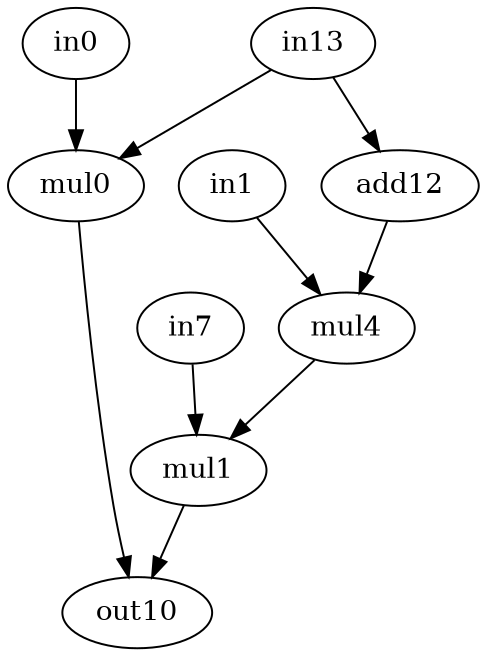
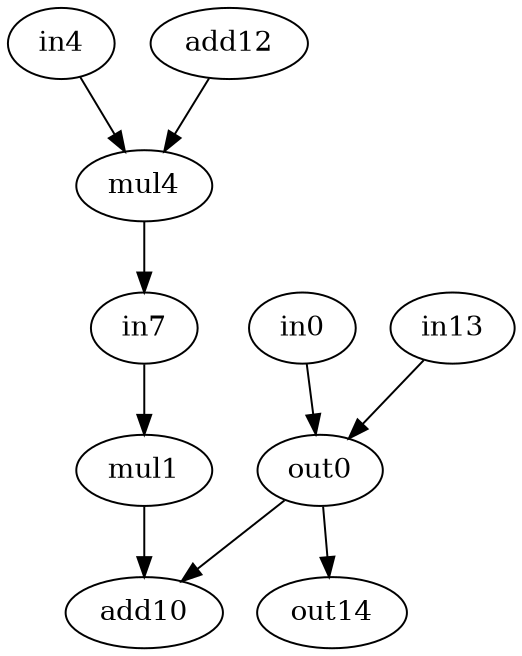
(351, 106) -> none
(76, 186) -> (320, 470)
(232, 186) -> (61, 43)
(280, 392) -> (144, 247)
(137, 613) -> (144, 613)
none -> (332, 613)
